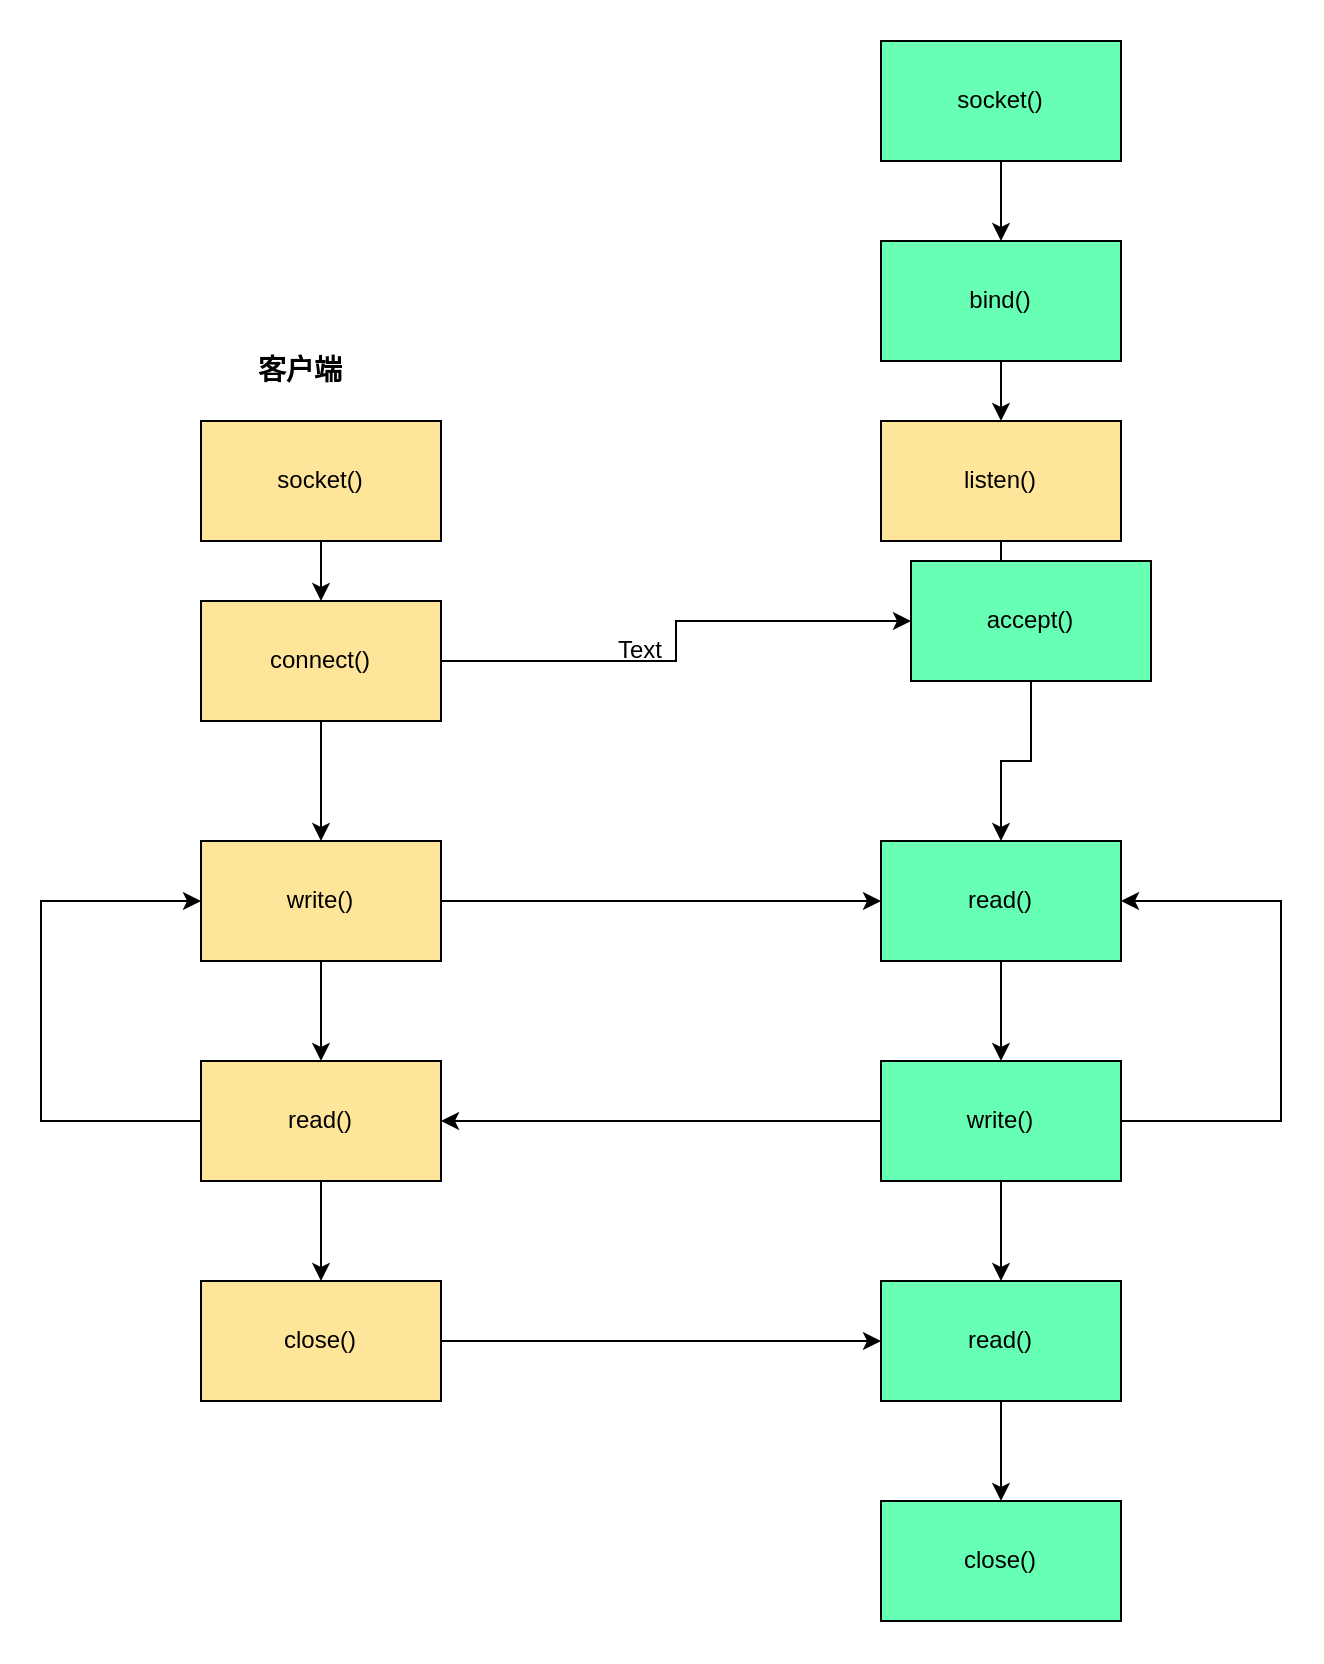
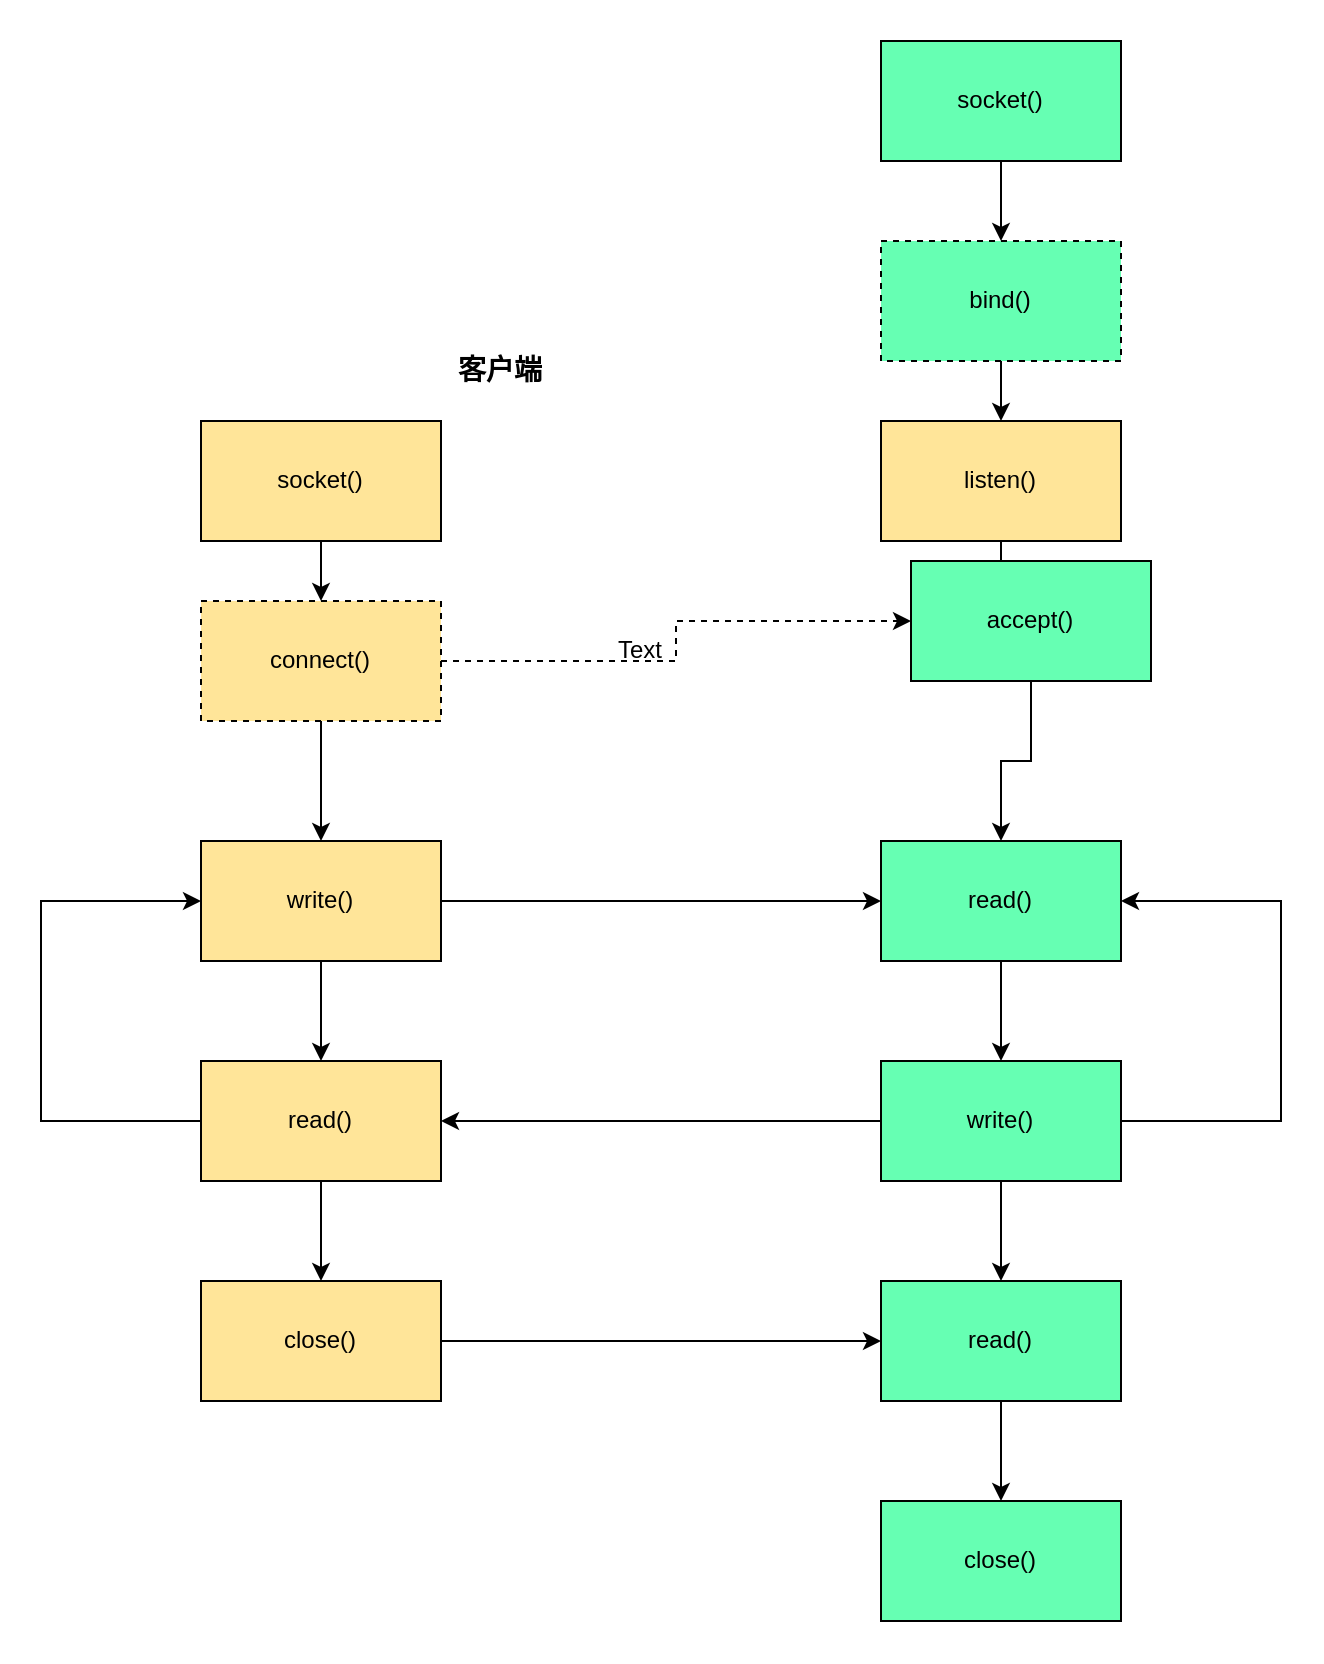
(1001, 301) -> (1001, 301)
(301, 371) -> (501, 371)
(676, 650) -> (676, 650)
(321, 661) -> (321, 661)
